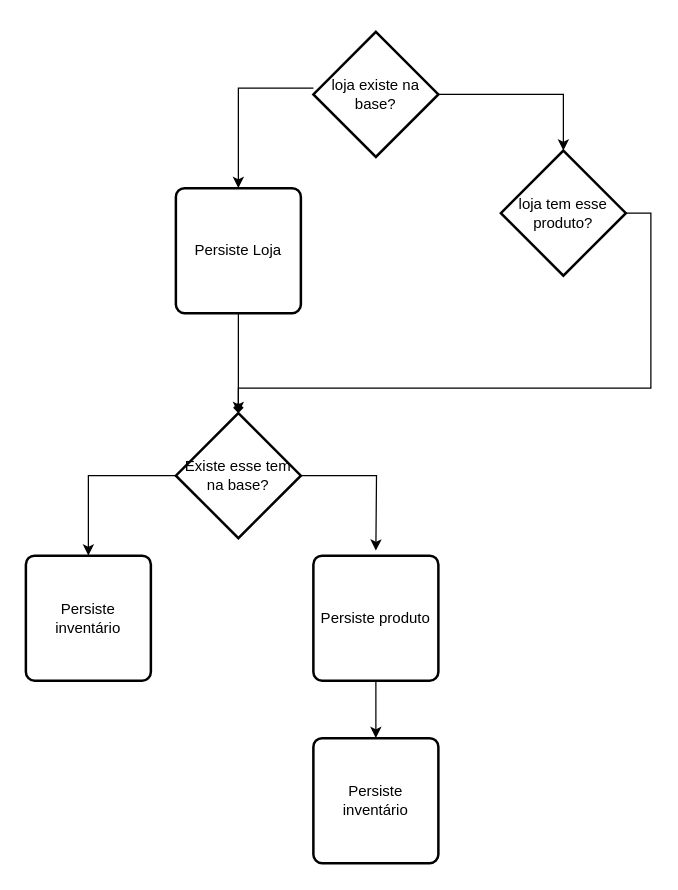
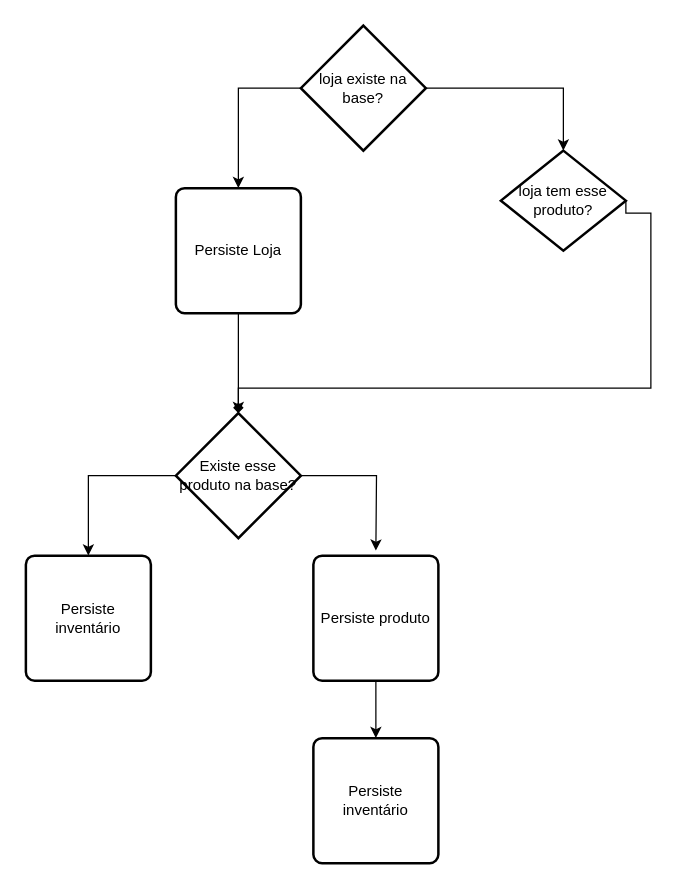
(376, 94) -> (363, 88)
(563, 213) -> (563, 201)
(238, 476) -> (238, 476)
